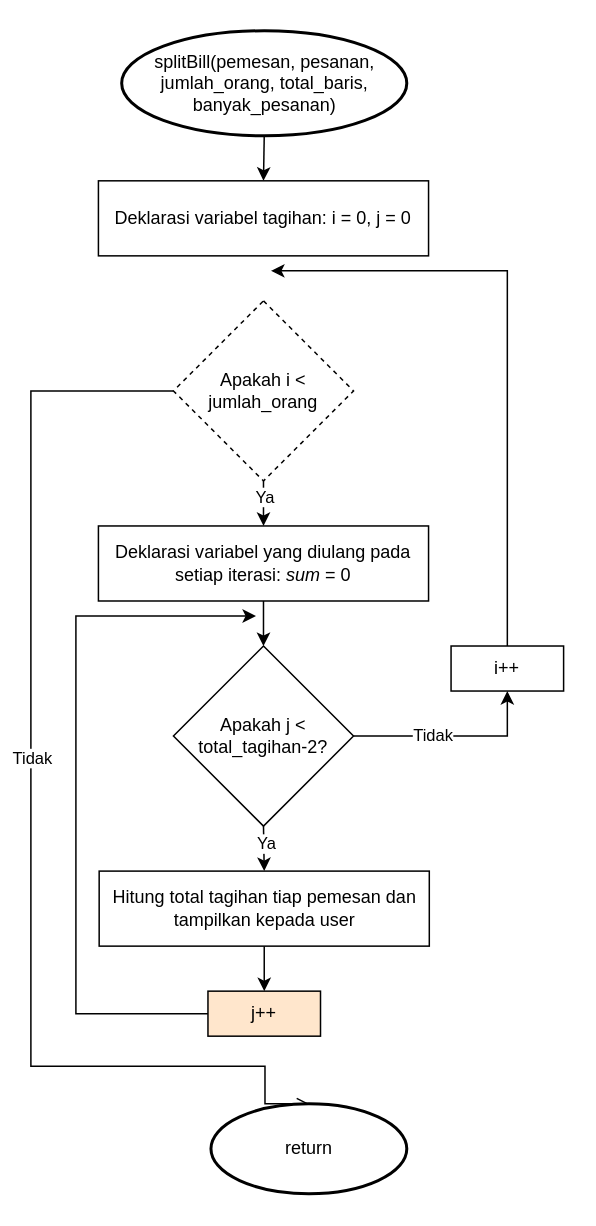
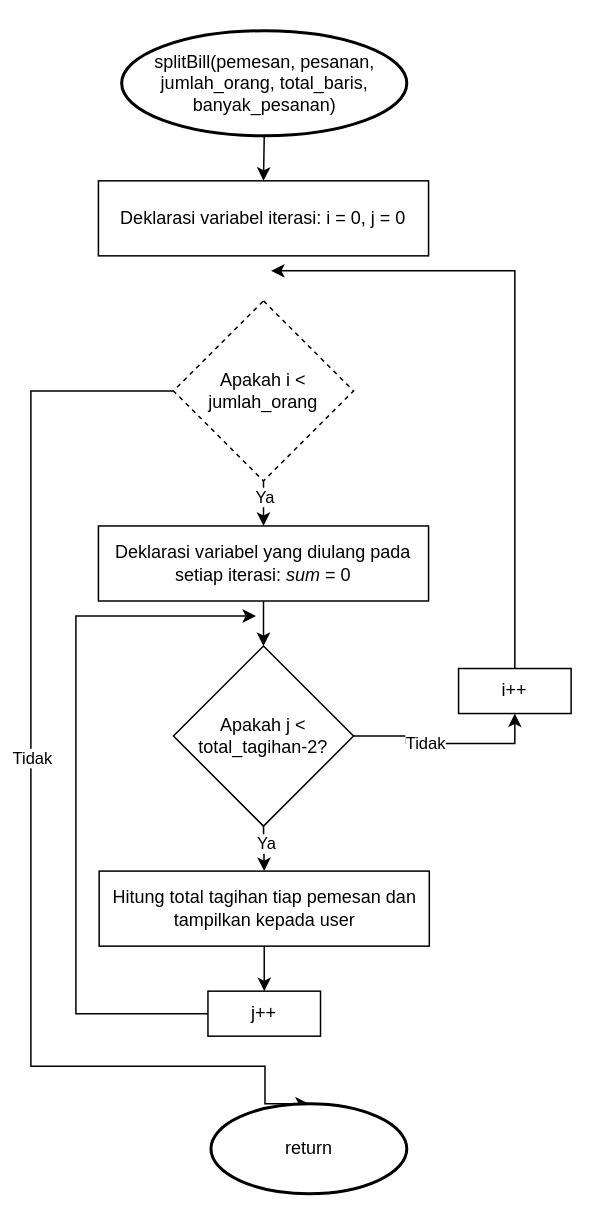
(263, 218) -> (263, 218)
(507, 668) -> (515, 691)
(264, 1013) -> (264, 1013)
(298, 1103) -> (297, 1103)
